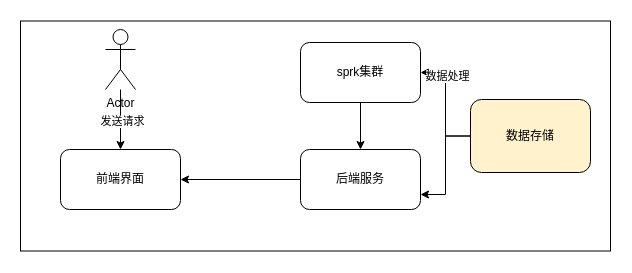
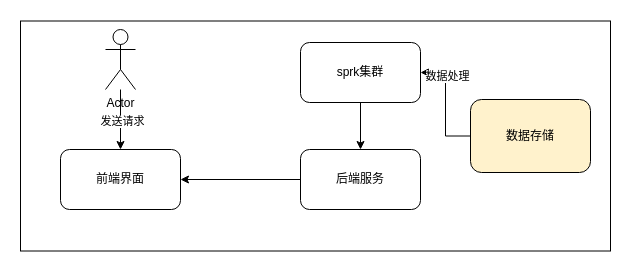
(446, 175) -> none
